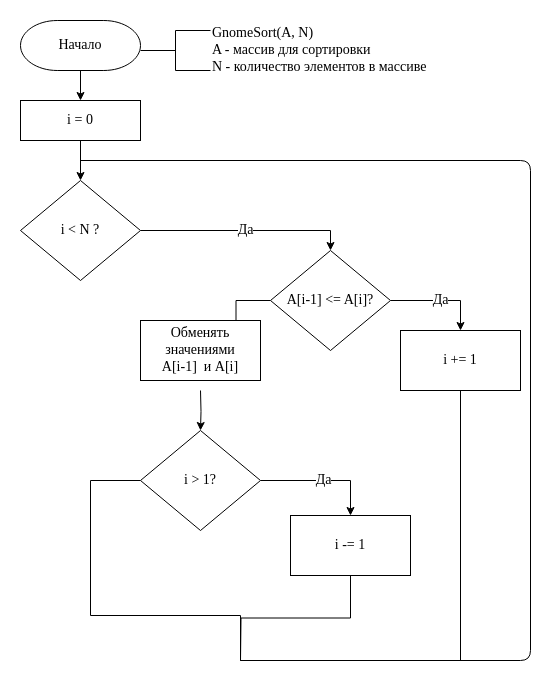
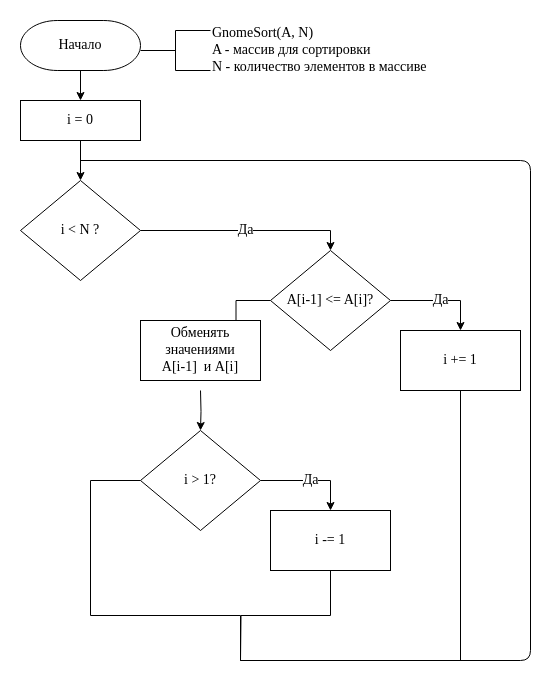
(351, 546) -> (331, 541)
